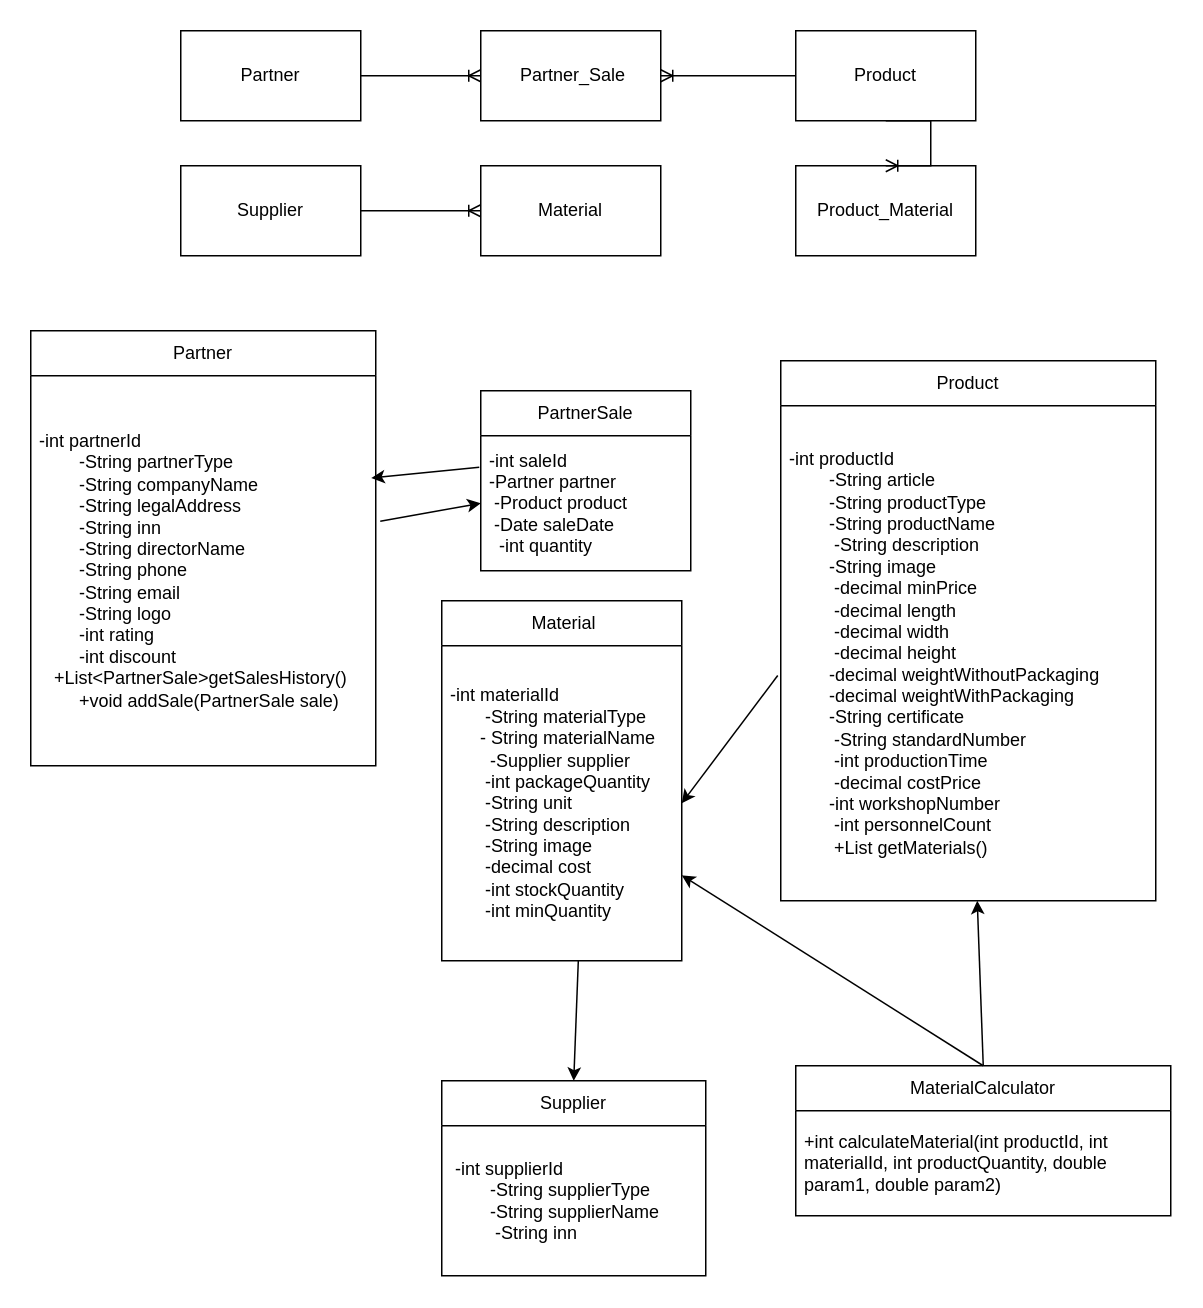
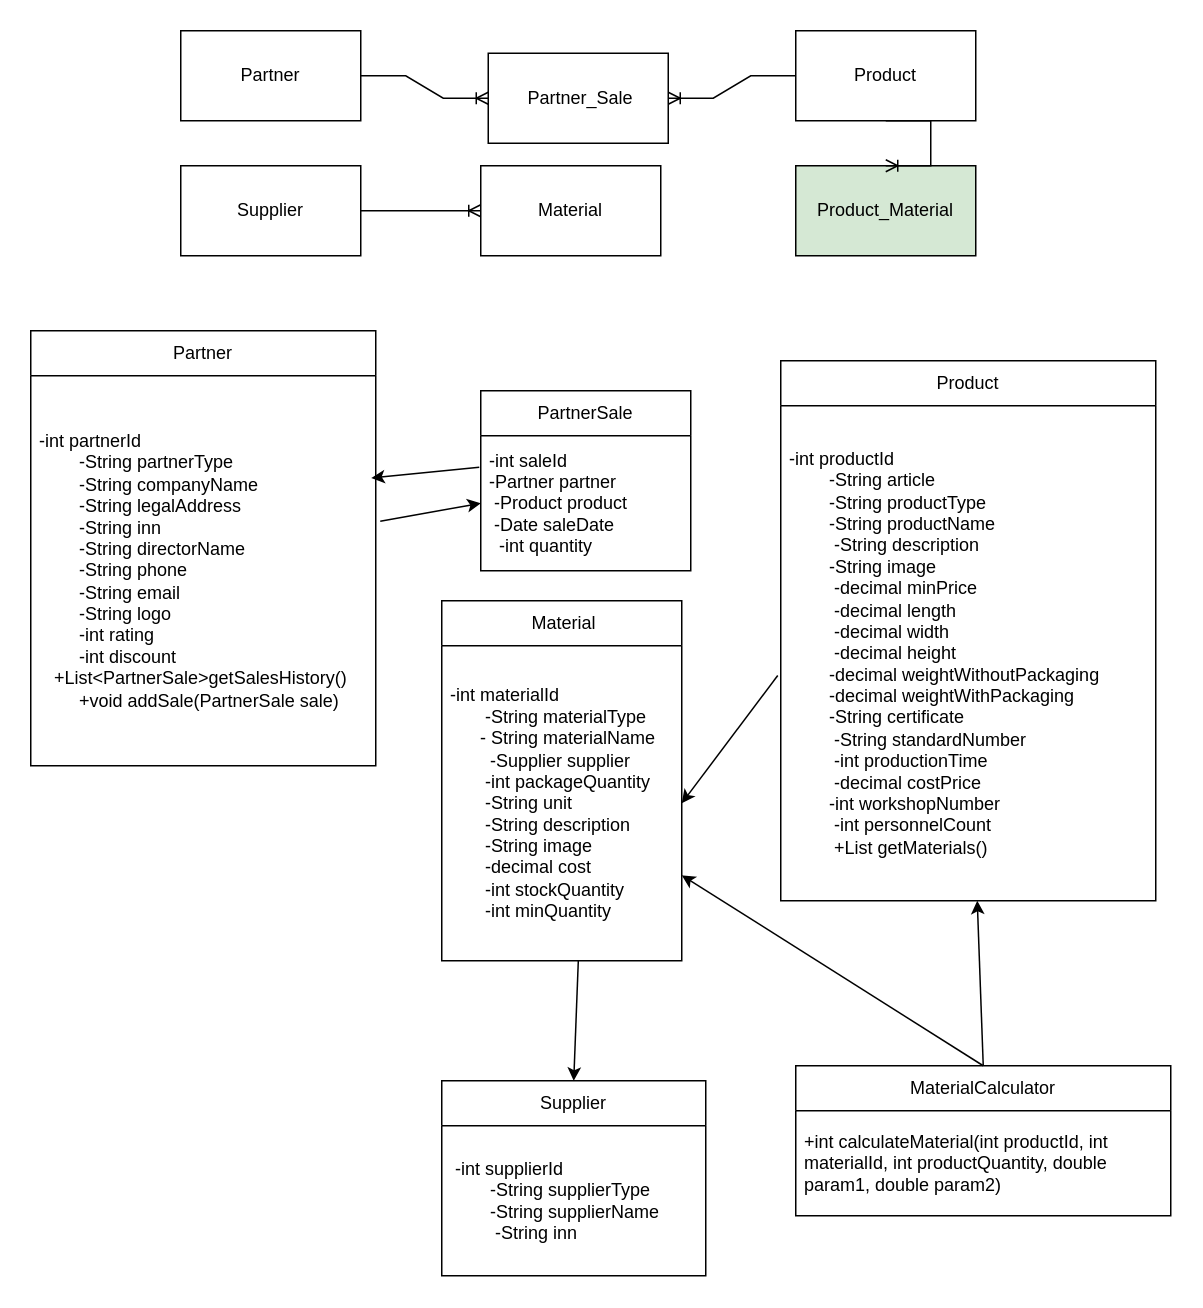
(571, 76) -> (578, 98)
(886, 211) -> (886, 211)
